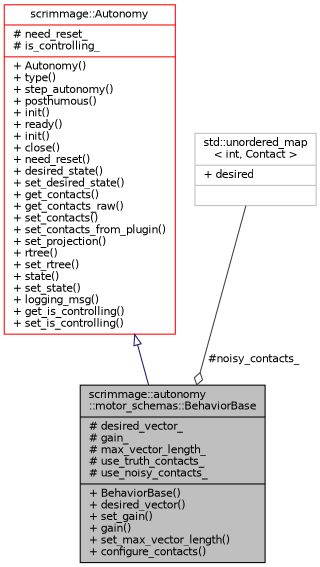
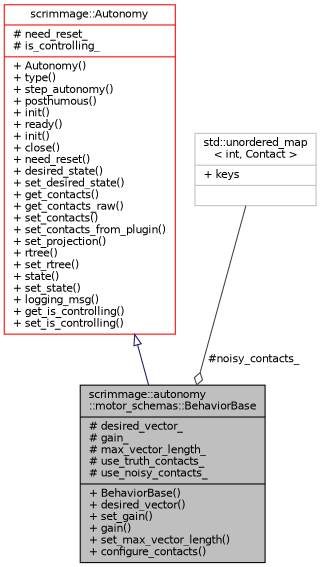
(229, 175) -> (222, 175)
